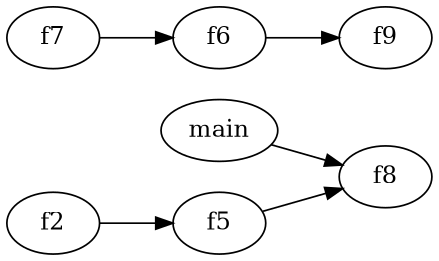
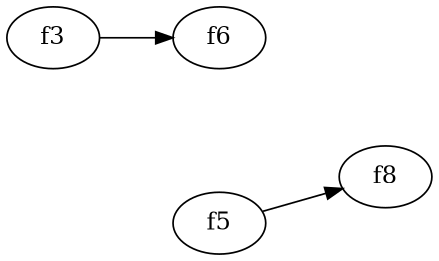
(53, 38) -> (53, 38)
(386, 38) -> none
(219, 130) -> none
(53, 223) -> none
